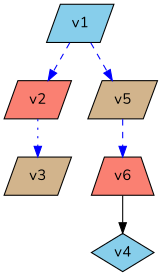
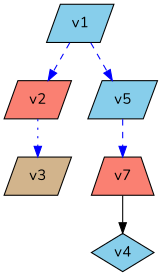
(123, 100) -> (123, 100)
(123, 176) -> (123, 176)
